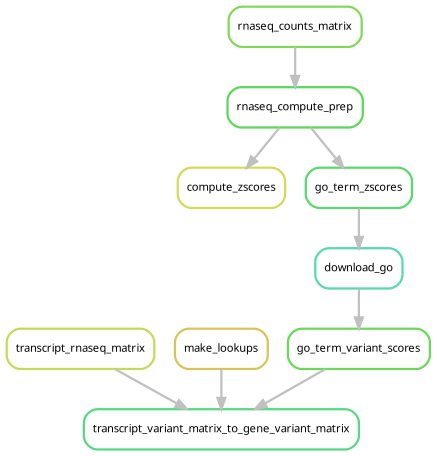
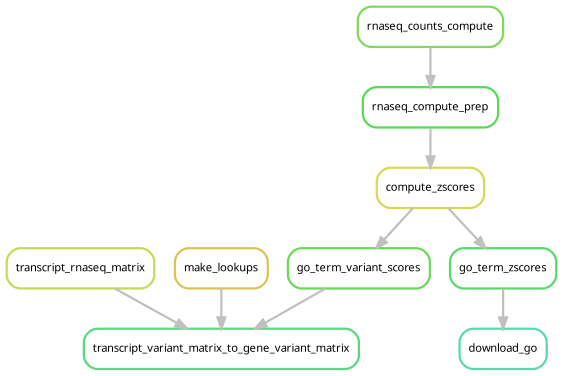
(295, 27) -> (430, 27)
(324, 143) -> (463, 224)
(359, 303) -> (398, 224)
